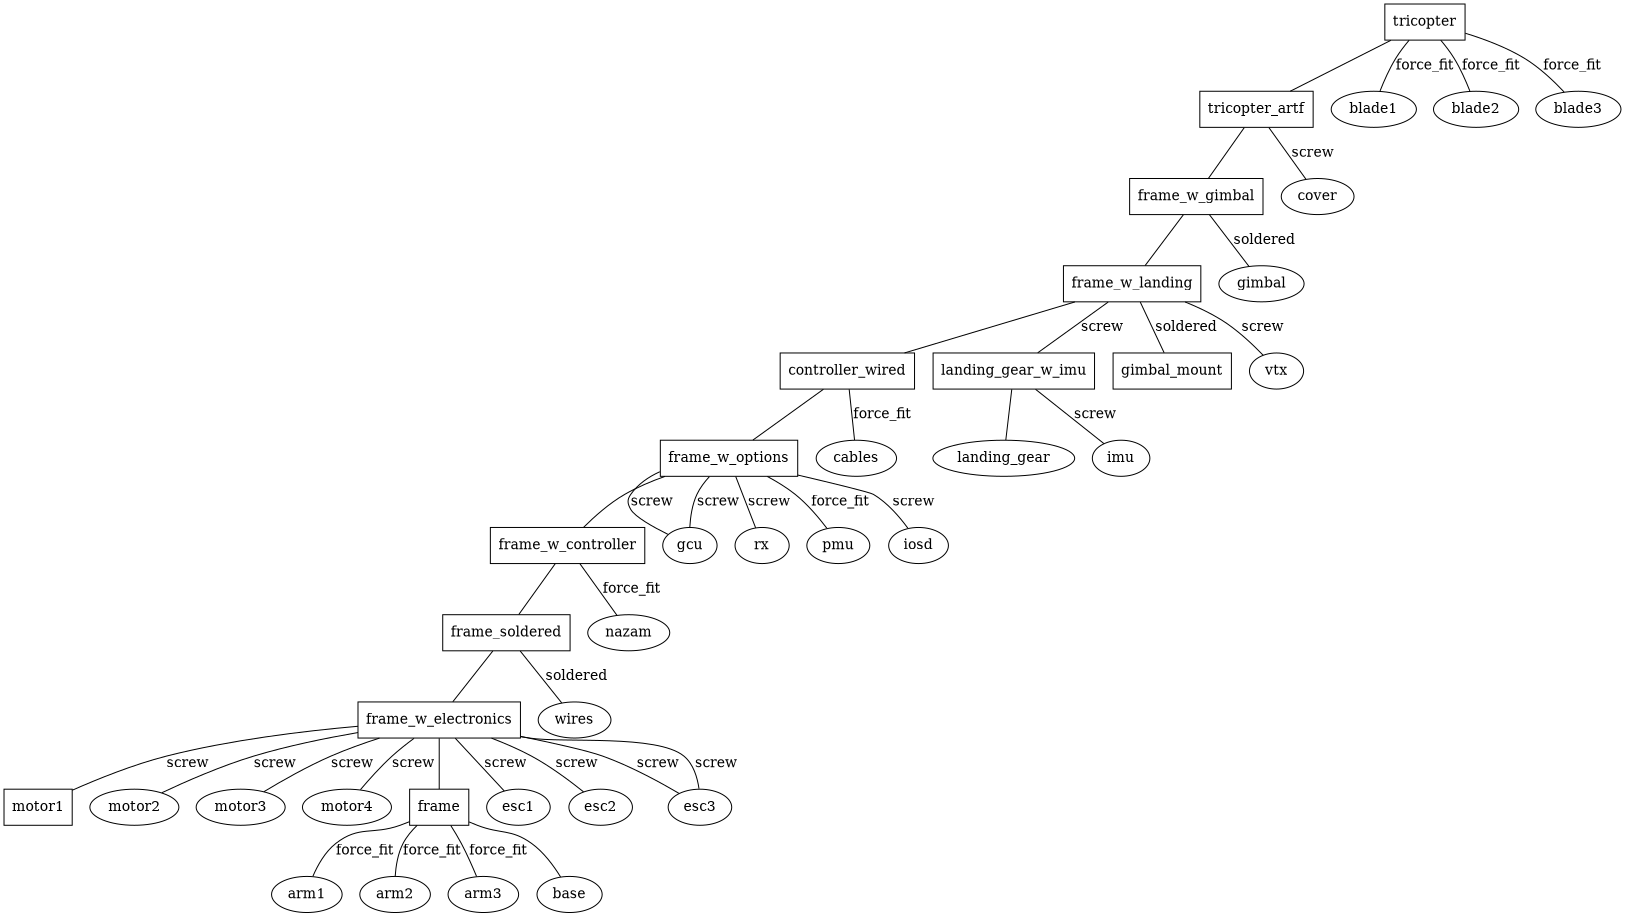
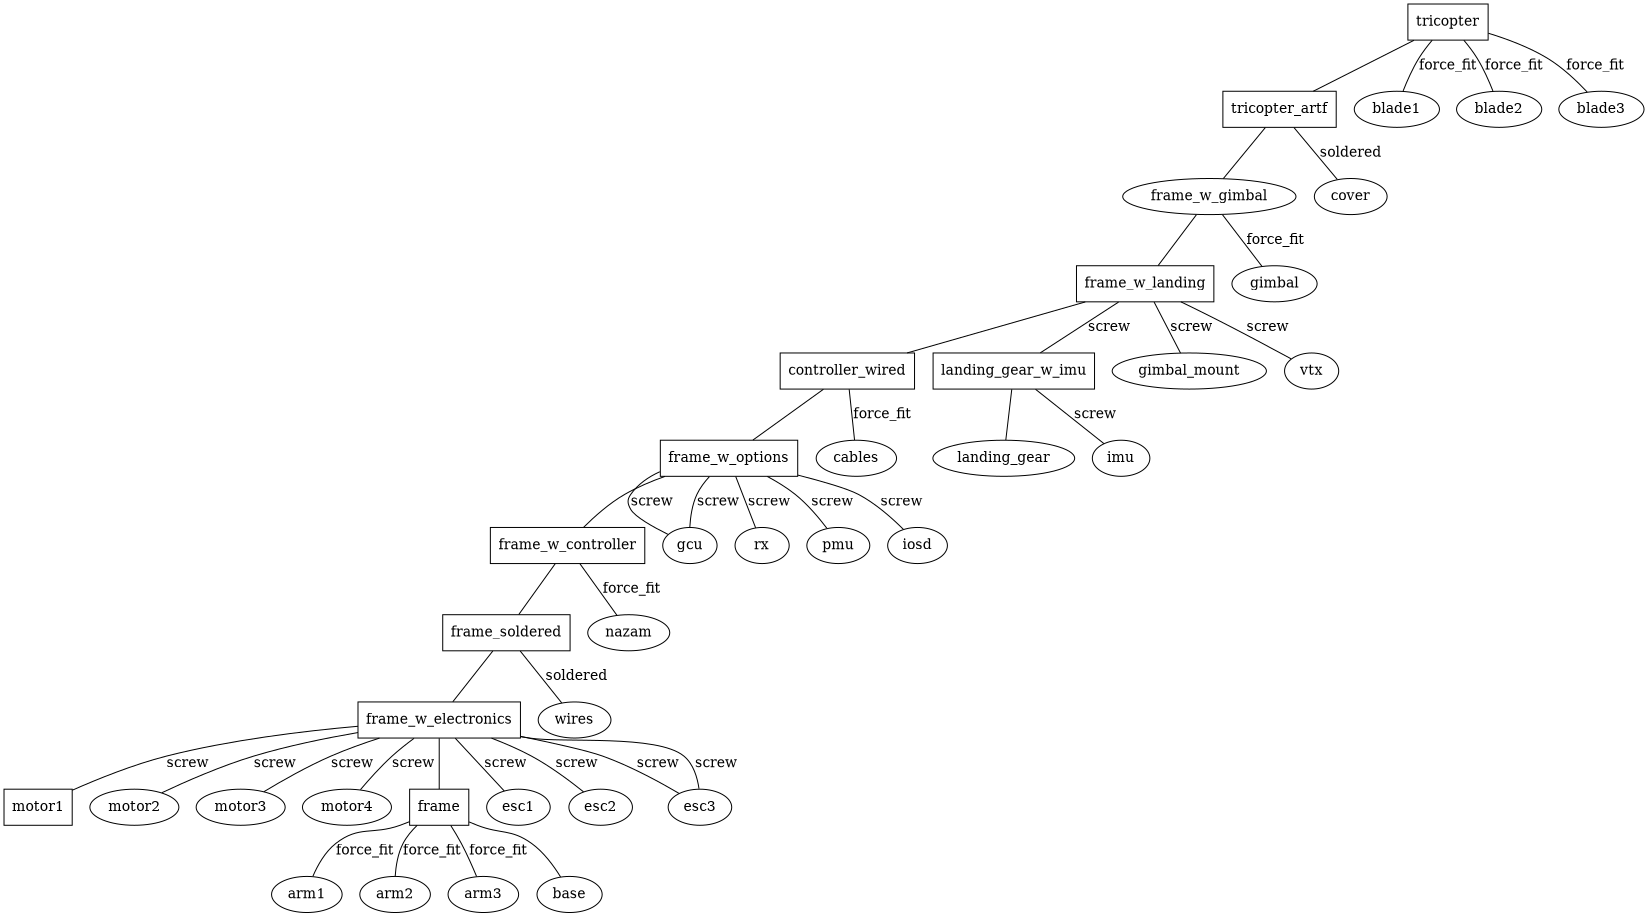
(1313, 153) -> (1351, 153)
(1196, 197) -> (1209, 197)
(1265, 240) -> (1276, 240)
(1186, 327) -> (1192, 327)
(1172, 371) -> (1189, 371)
(840, 502) -> (833, 502)
